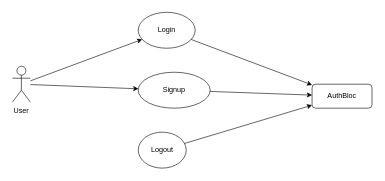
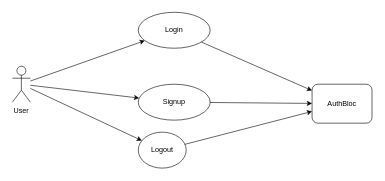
(167, 30) -> (174, 30)
(174, 90) -> (174, 102)
(342, 96) -> (342, 104)
none -> (86, 114)
